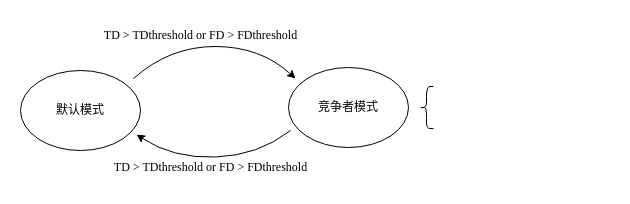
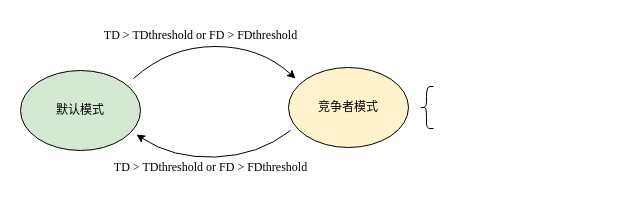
(349, 108) -> (349, 108)
(81, 111) -> (81, 111)
